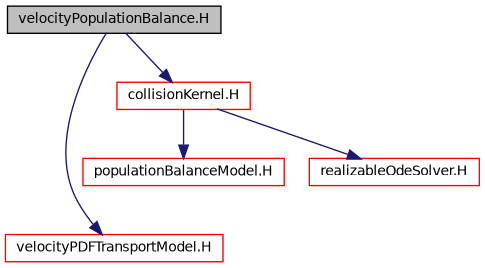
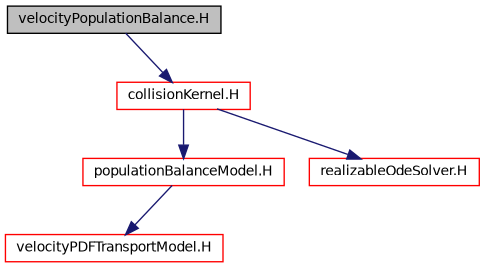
(68, 128) -> (153, 205)
